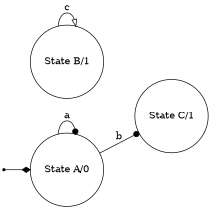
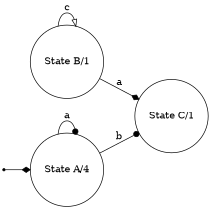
none -> (116, 87)
(67, 170) -> (67, 170)
